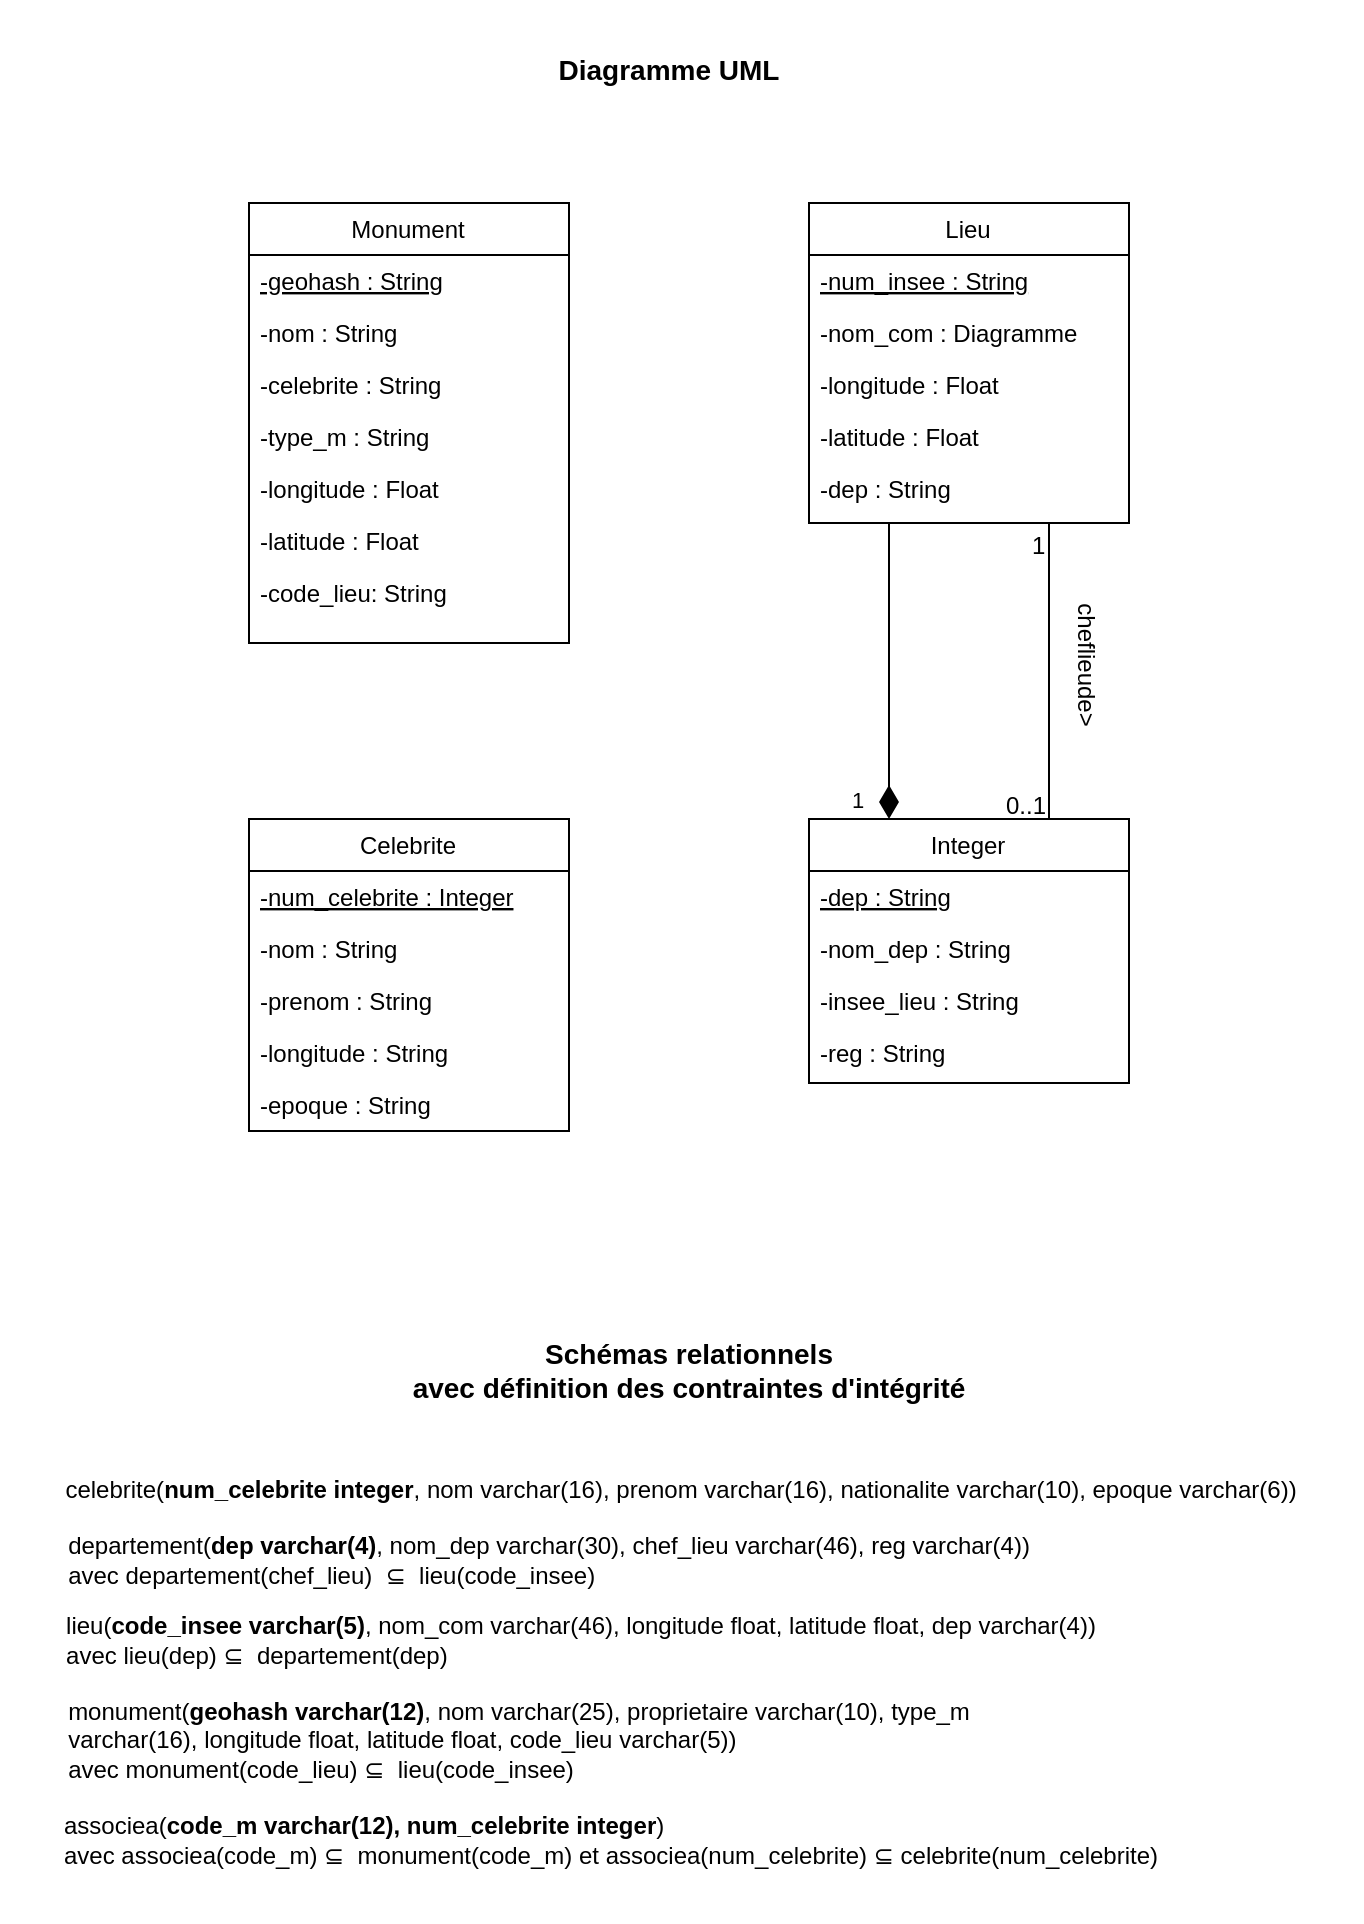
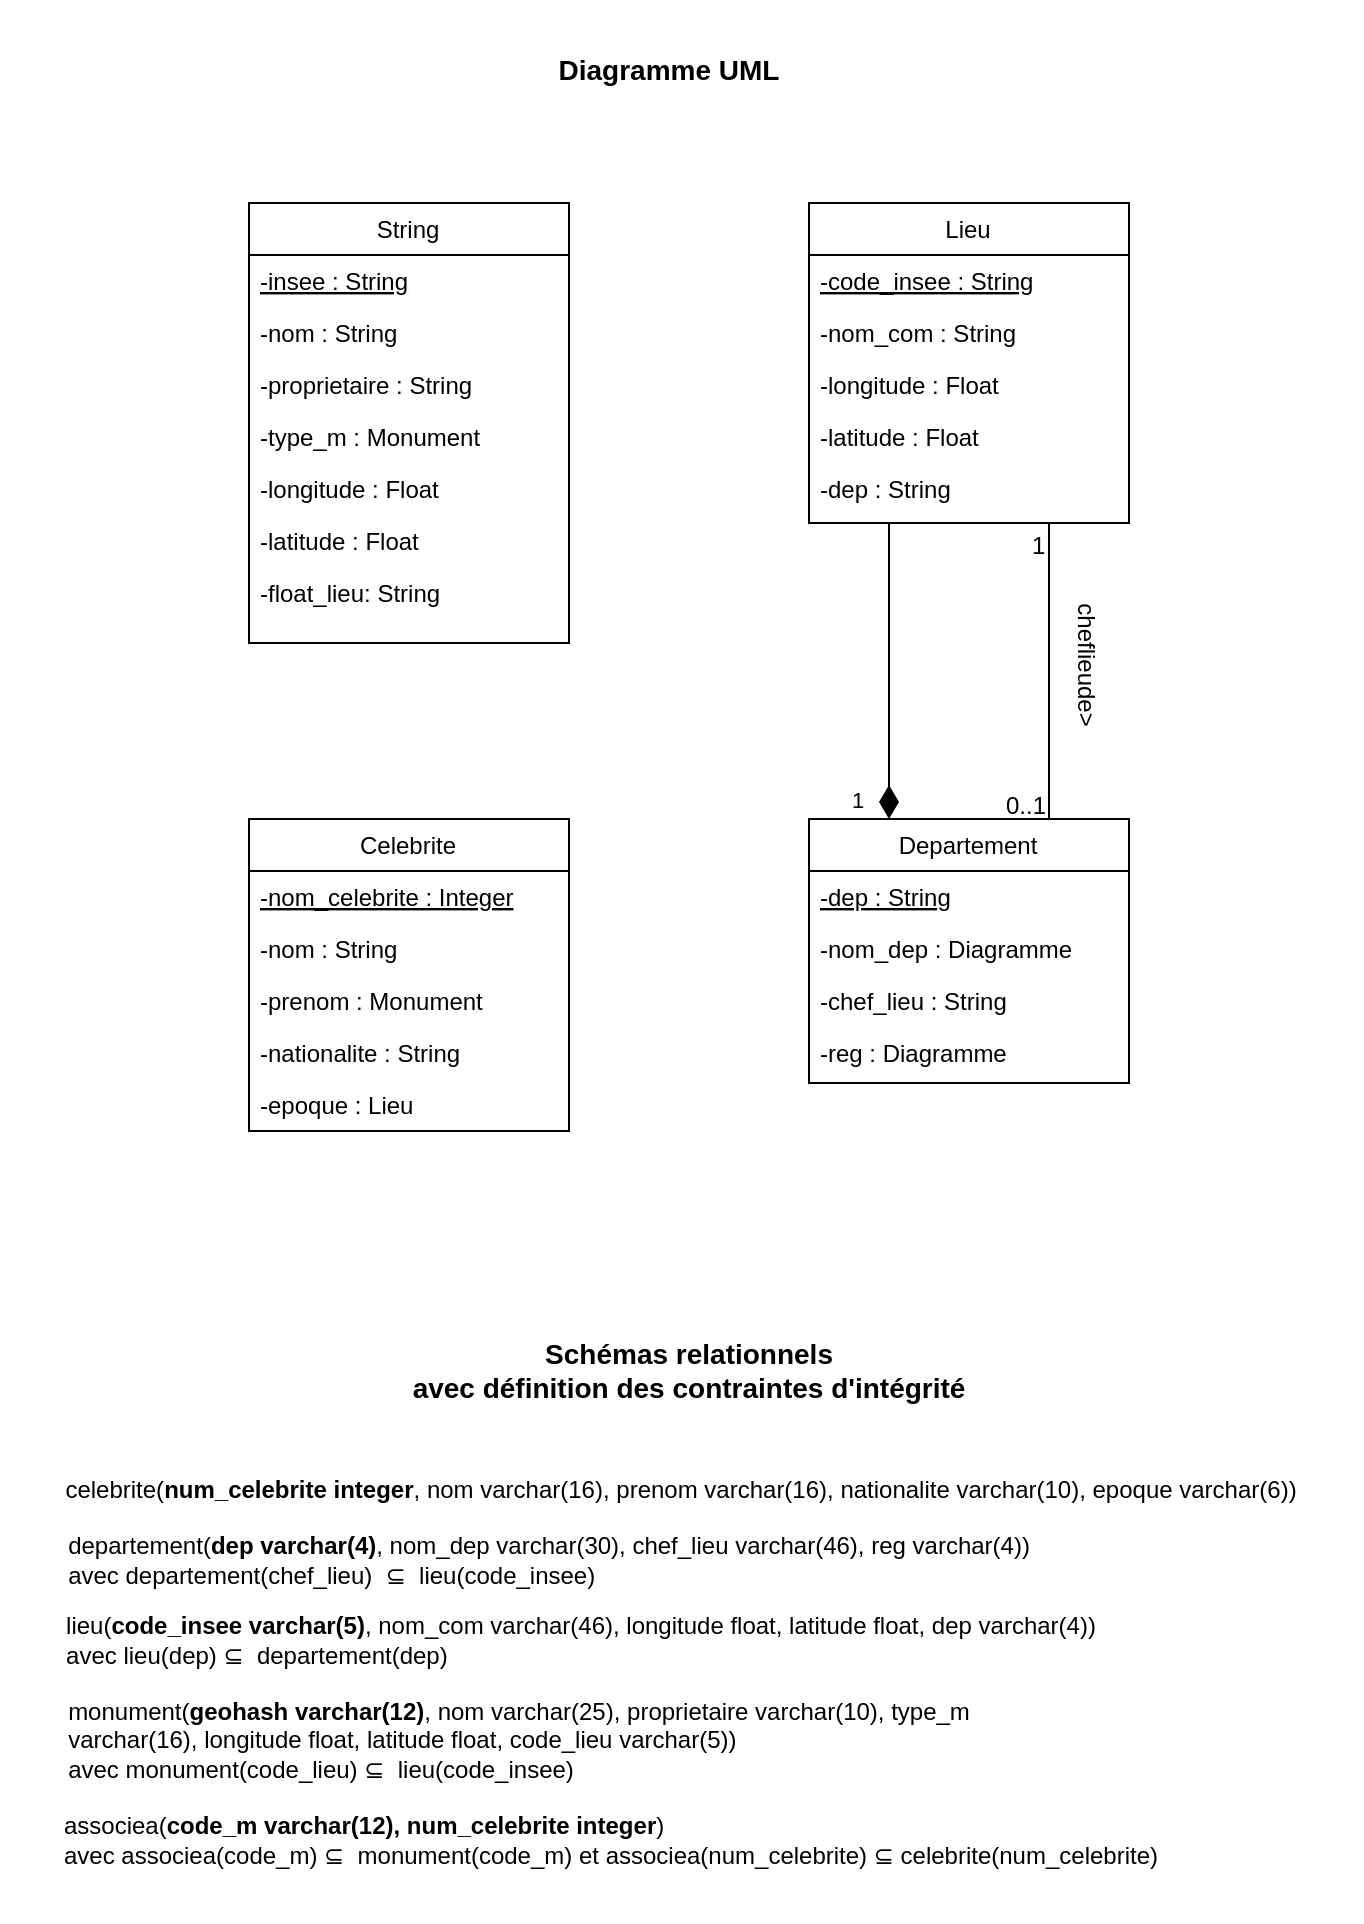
(408, 230) -> (408, 230)
(362, 282) -> (345, 282)
(932, 282) -> (939, 282)
(942, 334) -> (922, 334)
(369, 386) -> (389, 386)
(355, 438) -> (372, 438)
(365, 594) -> (369, 594)
(968, 846) -> (968, 846)
(406, 898) -> (406, 898)
(922, 950) -> (942, 950)
(355, 1002) -> (372, 1002)
(933, 1002) -> (929, 1002)
(369, 1054) -> (379, 1054)
(895, 1054) -> (915, 1054)
(355, 1106) -> (342, 1106)
